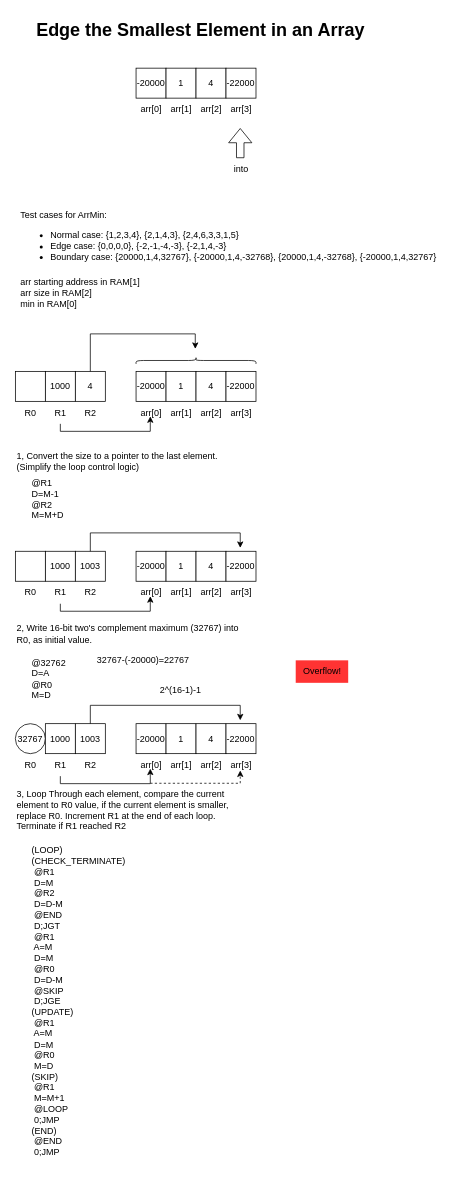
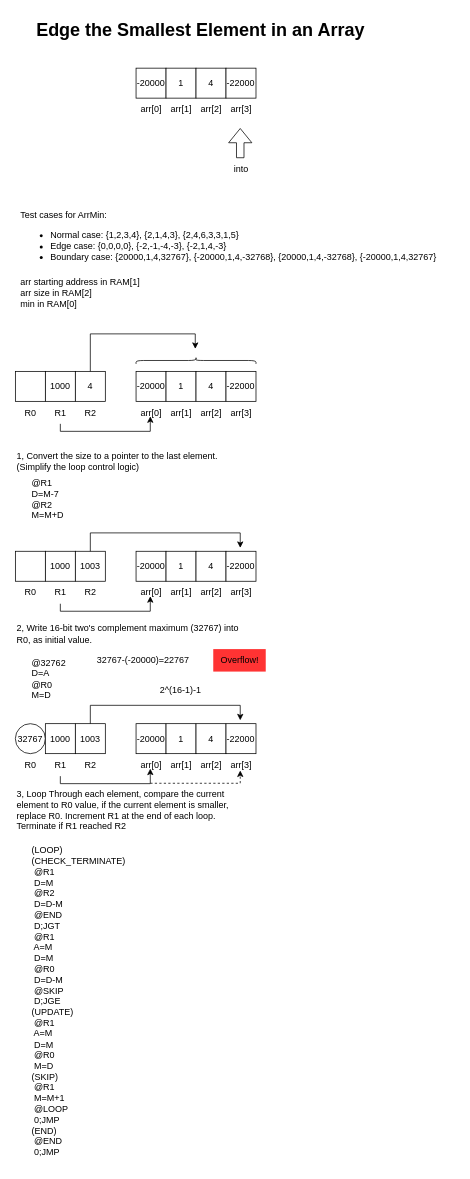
(44, 499) -> (44, 499)
(322, 672) -> (240, 660)
